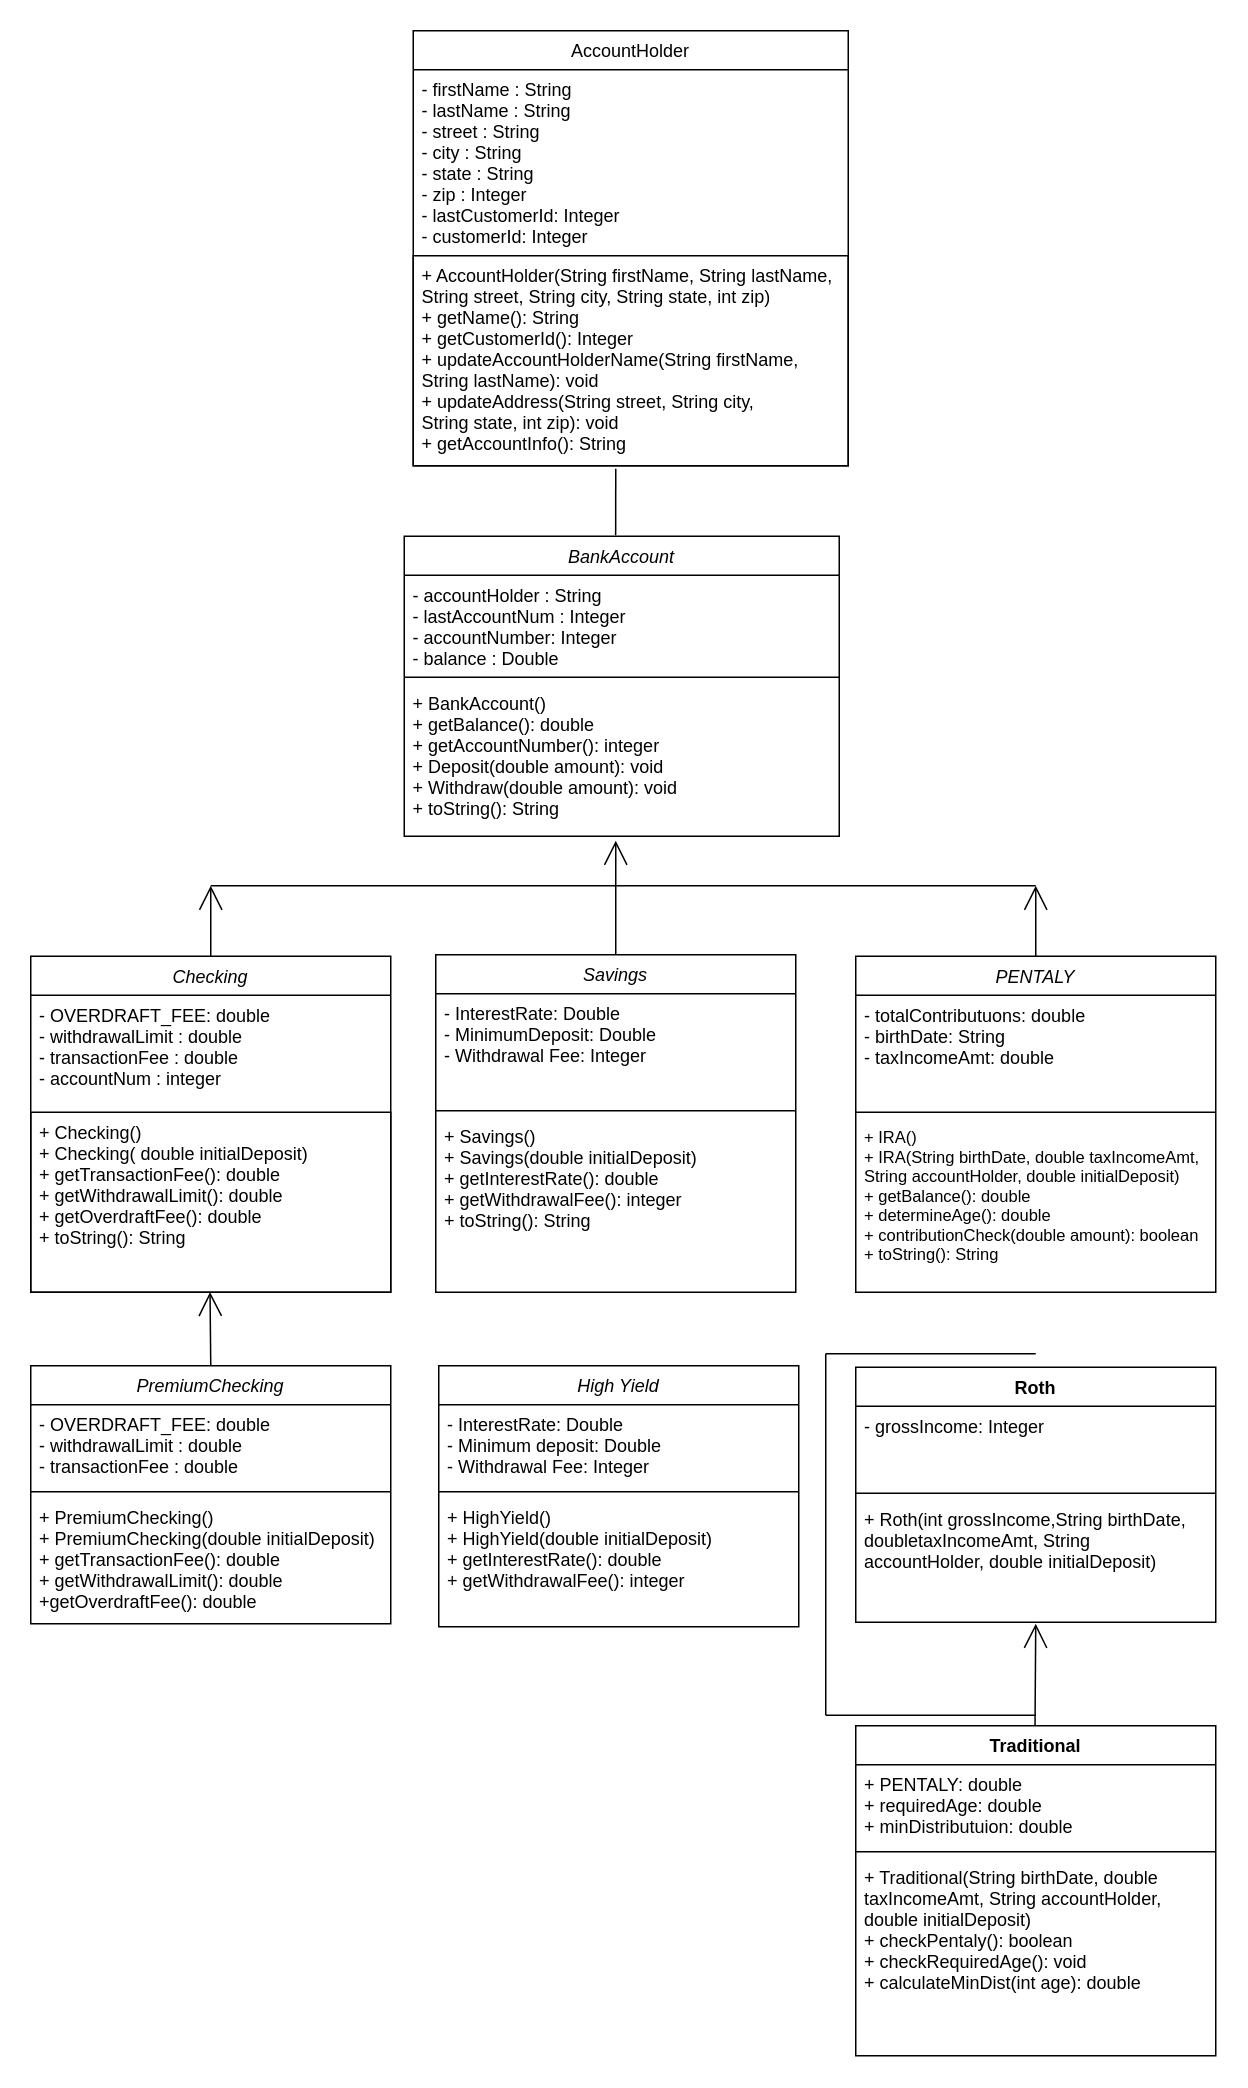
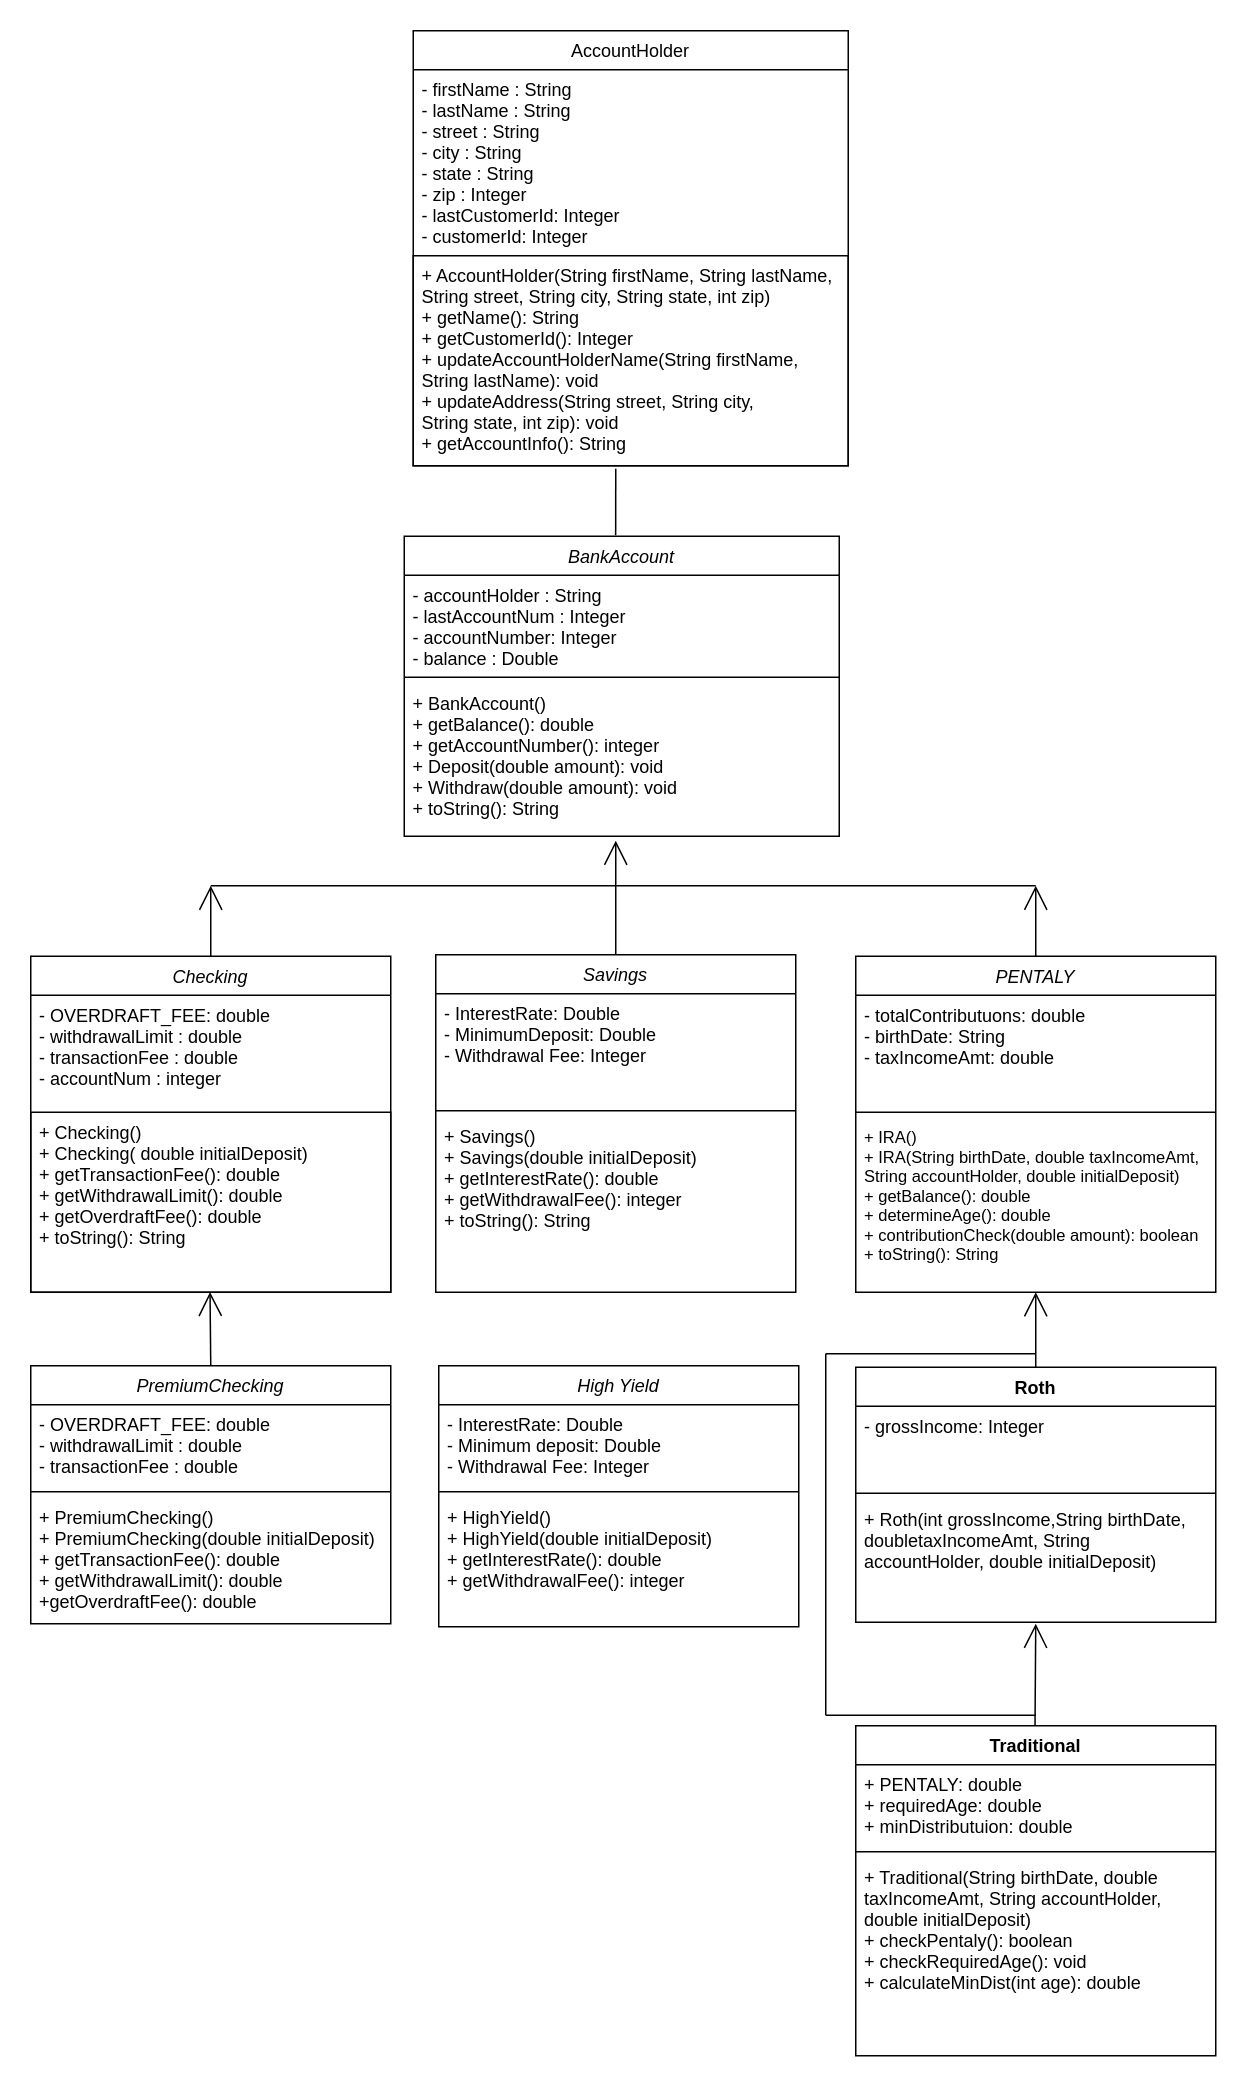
none -> (1036, 1331)
